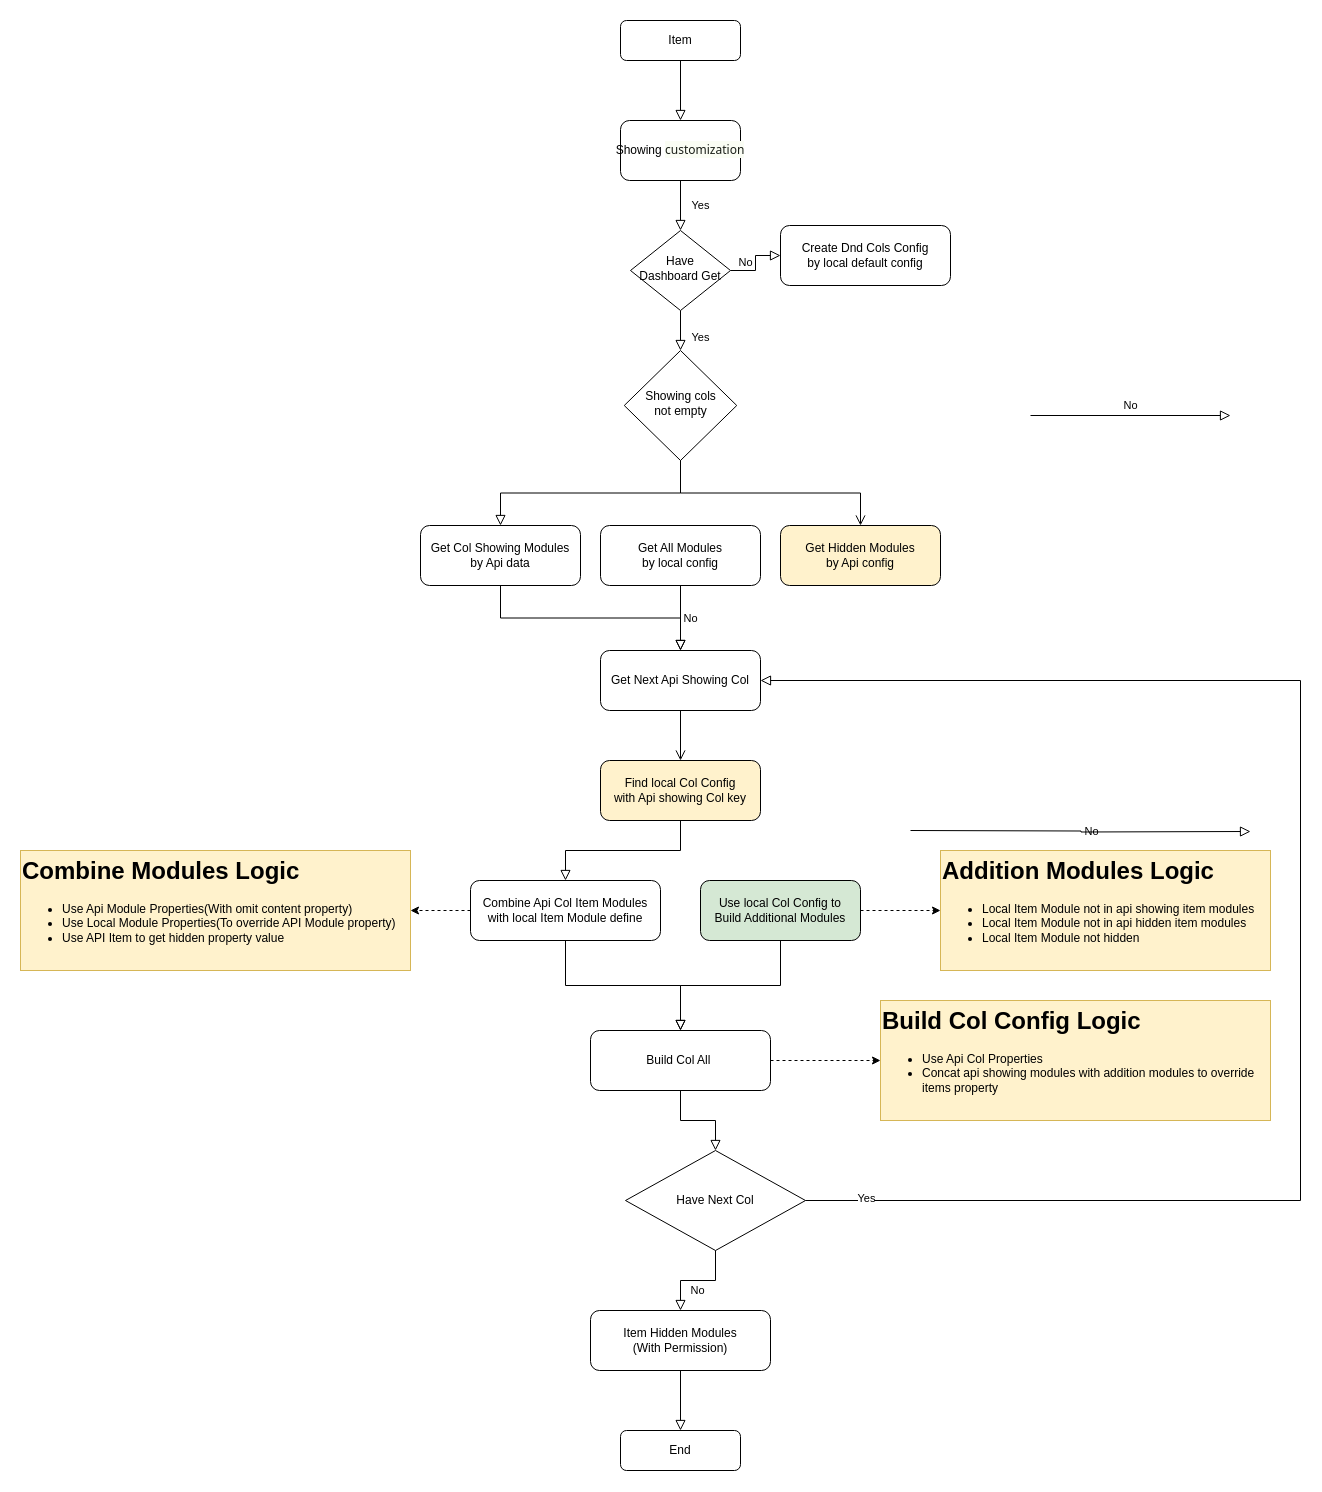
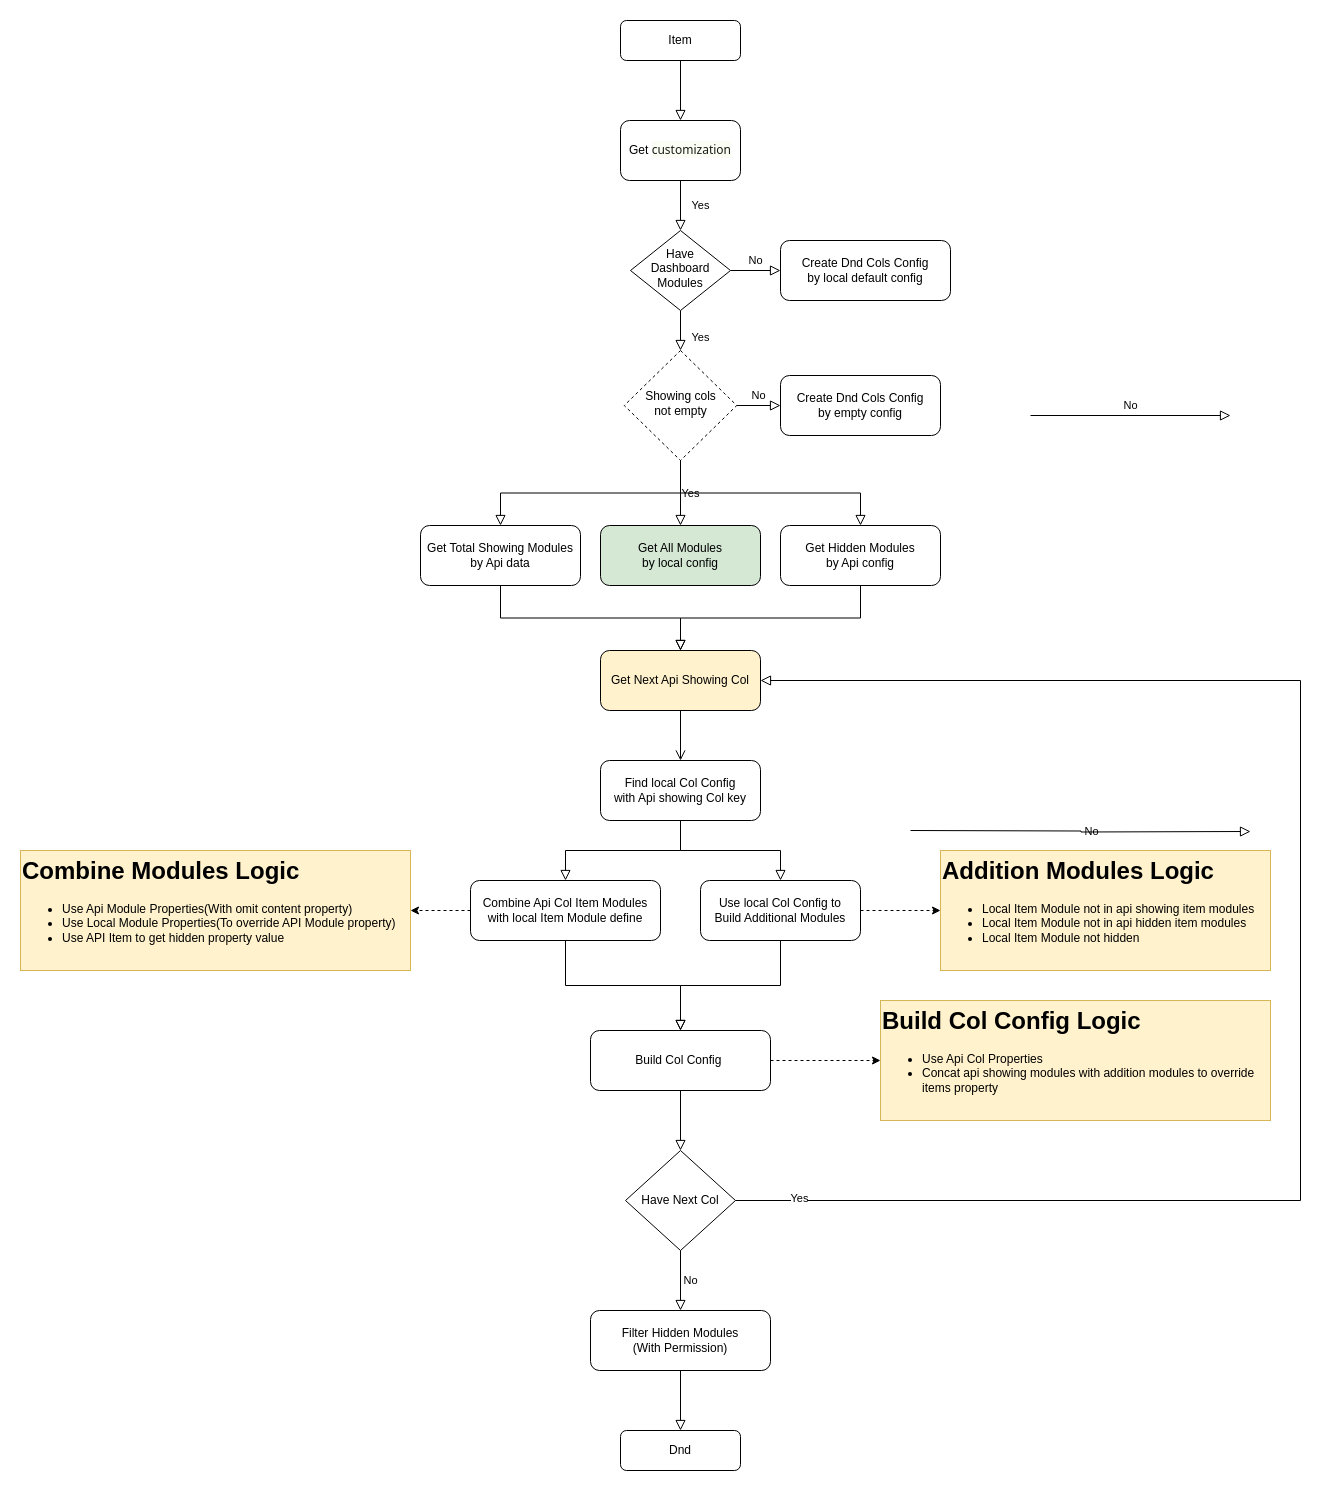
(681, 151) -> (681, 151)
(866, 256) -> (866, 271)
(681, 269) -> (681, 269)
(681, 406) -> (681, 406)
none -> (753, 406)
none -> (861, 406)
none -> (681, 505)
(861, 518) -> (861, 514)
(501, 556) -> (501, 556)
(681, 556) -> (681, 556)
(861, 556) -> (861, 556)
(681, 601) -> none
none -> (788, 618)
(681, 681) -> (681, 681)
(681, 791) -> (681, 791)
none -> (741, 851)
(781, 911) -> (781, 911)
(681, 1061) -> (681, 1061)
(716, 1201) -> (681, 1201)
(681, 1341) -> (681, 1341)
(681, 1451) -> (681, 1451)
